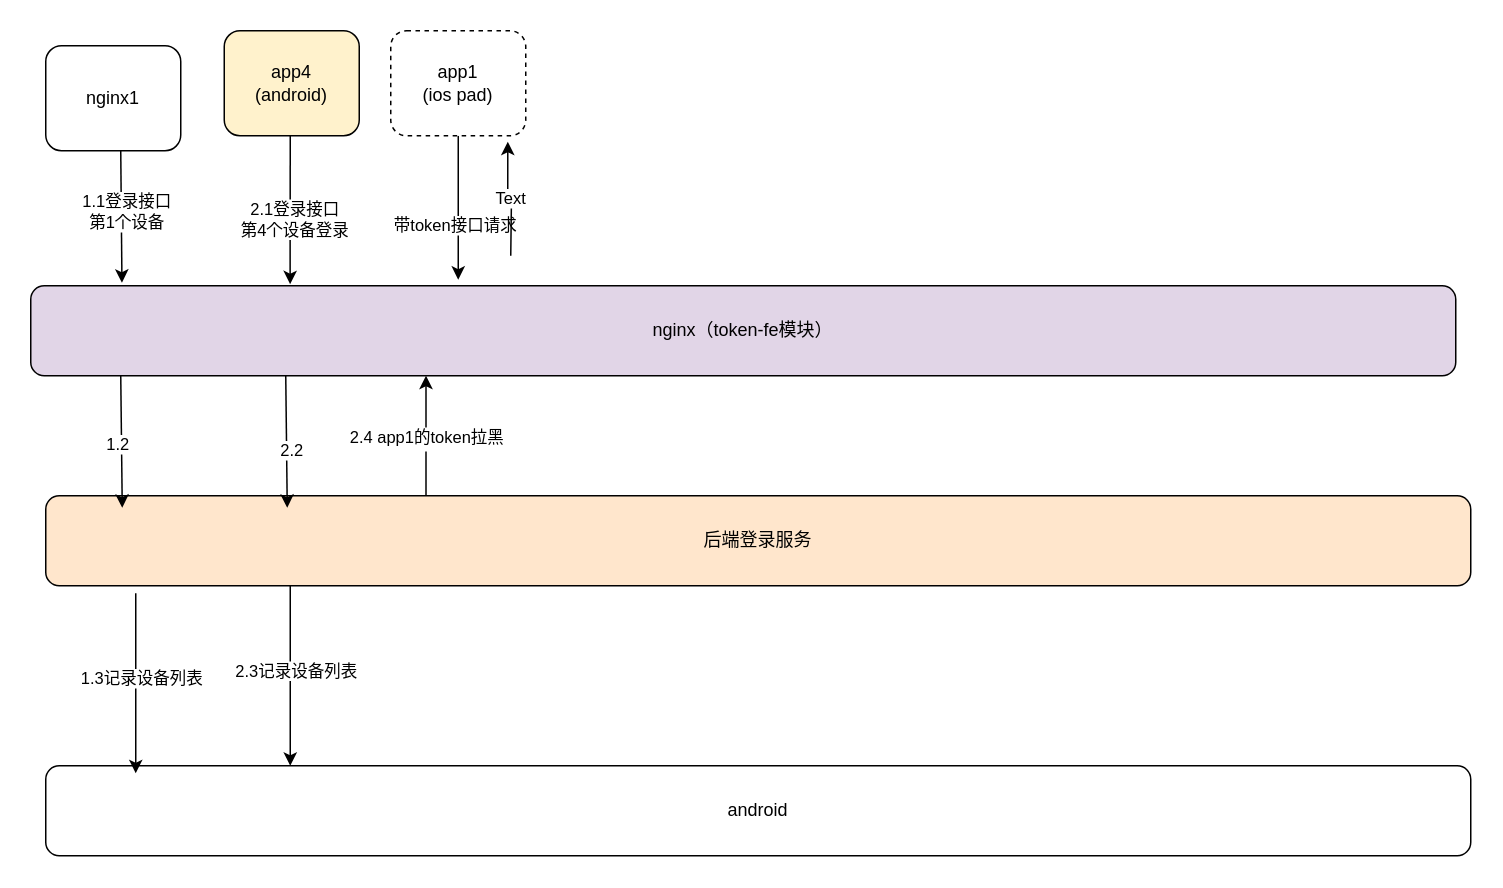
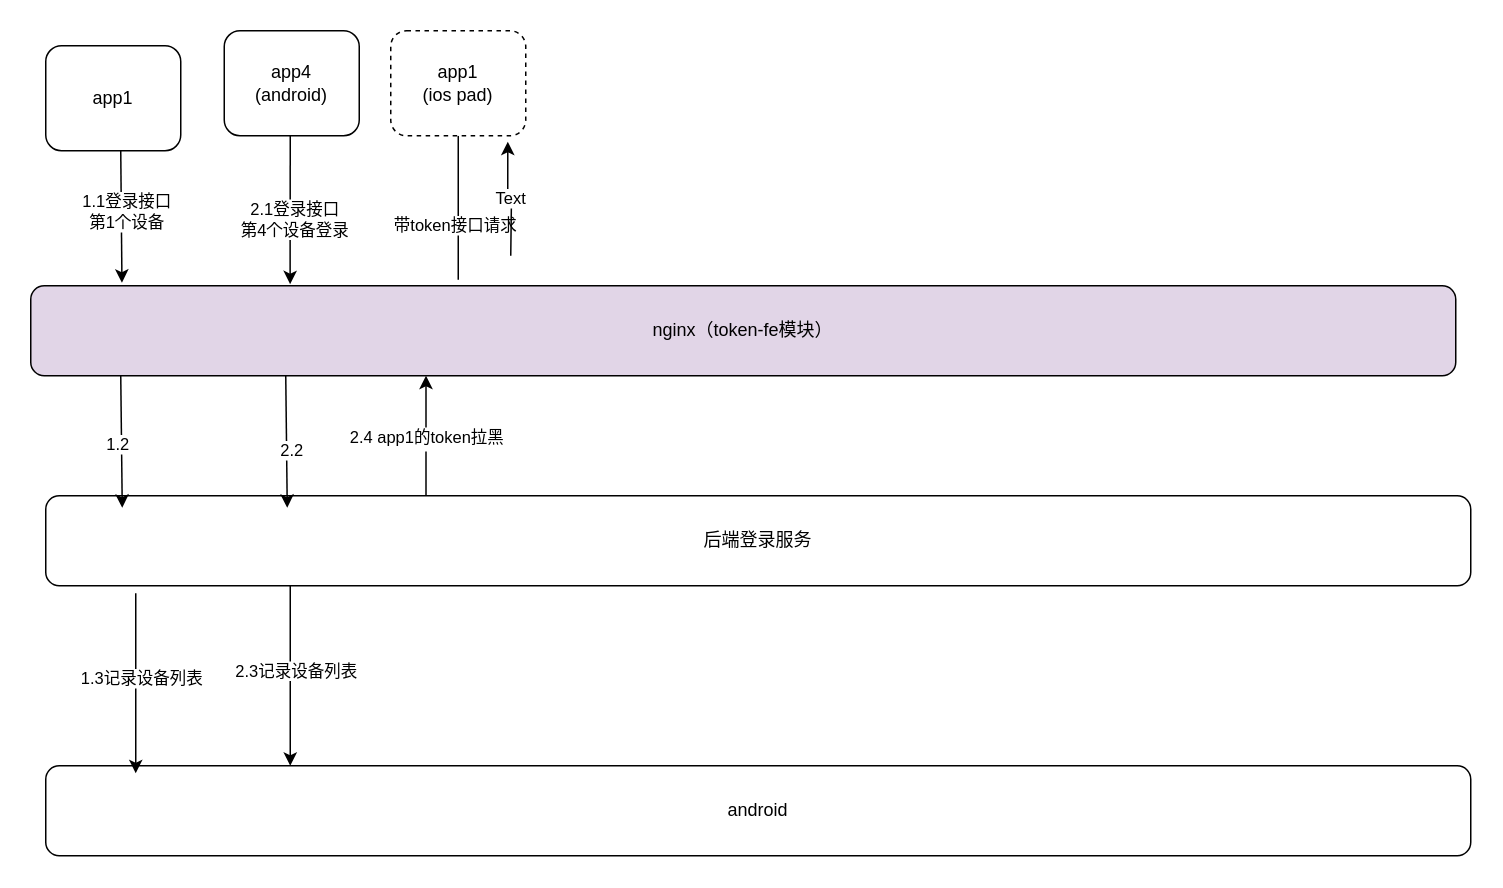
(292, 83) -> (292, 83)
(113, 98) -> (113, 98)
(458, 268) -> (458, 272)
(758, 541) -> (758, 541)
